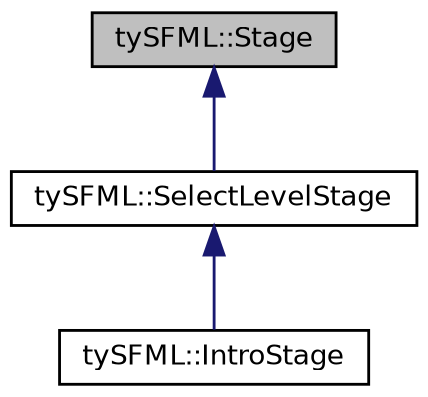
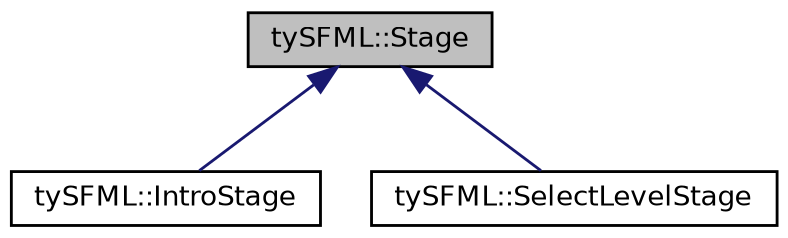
(214, 293) -> (257, 128)
